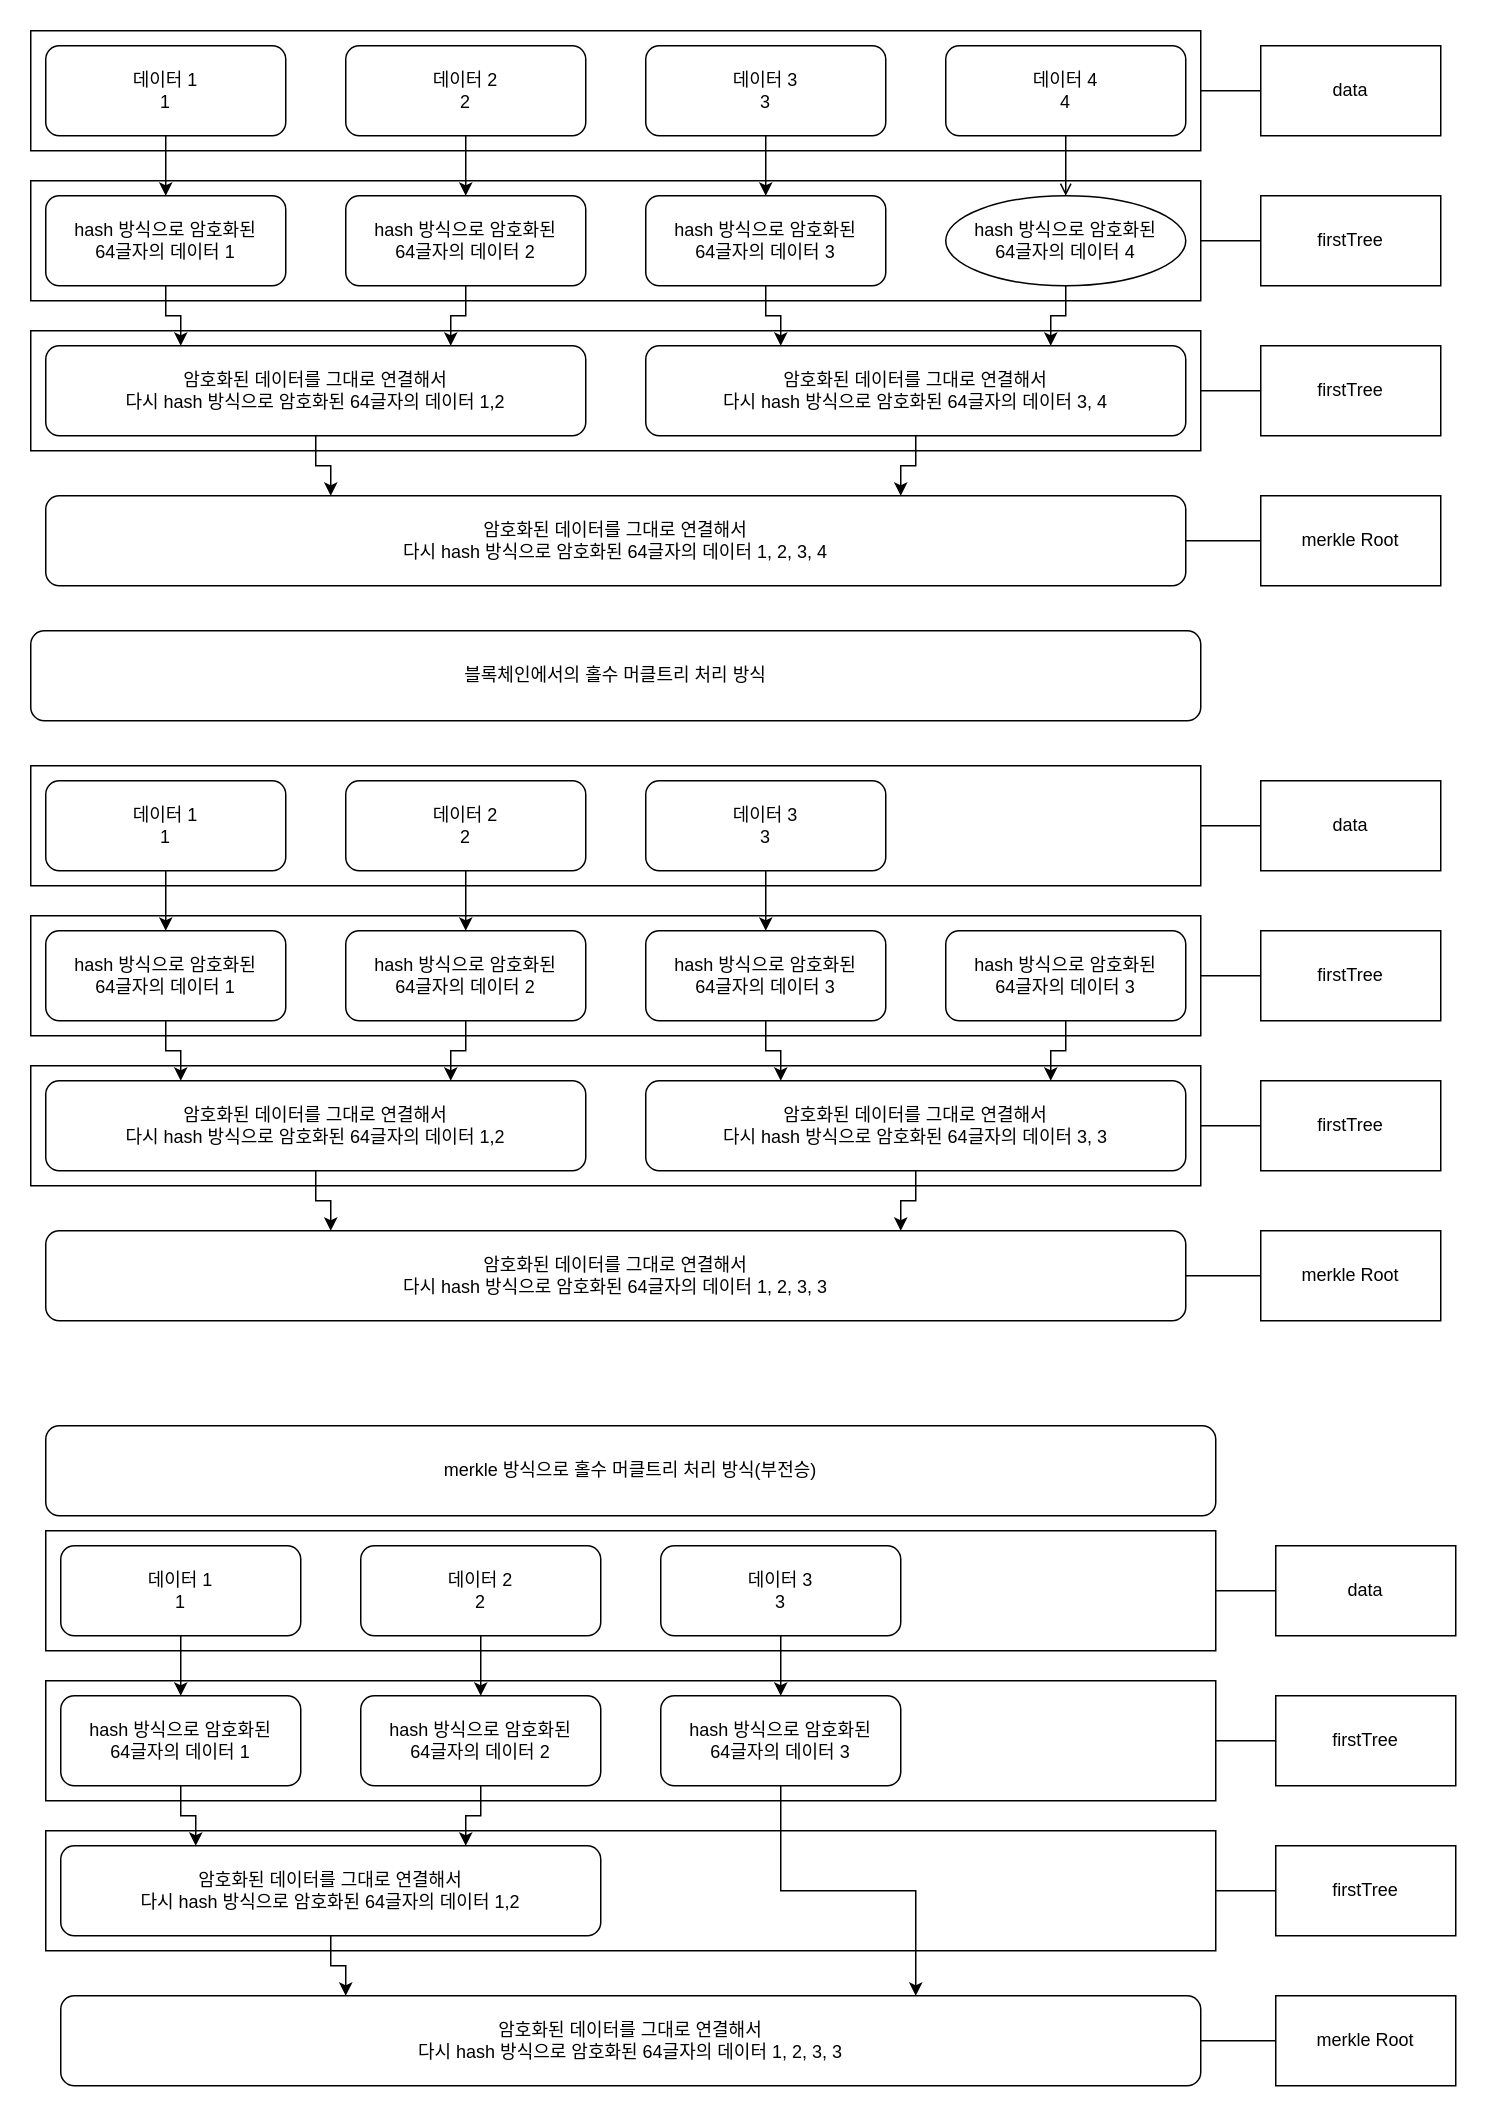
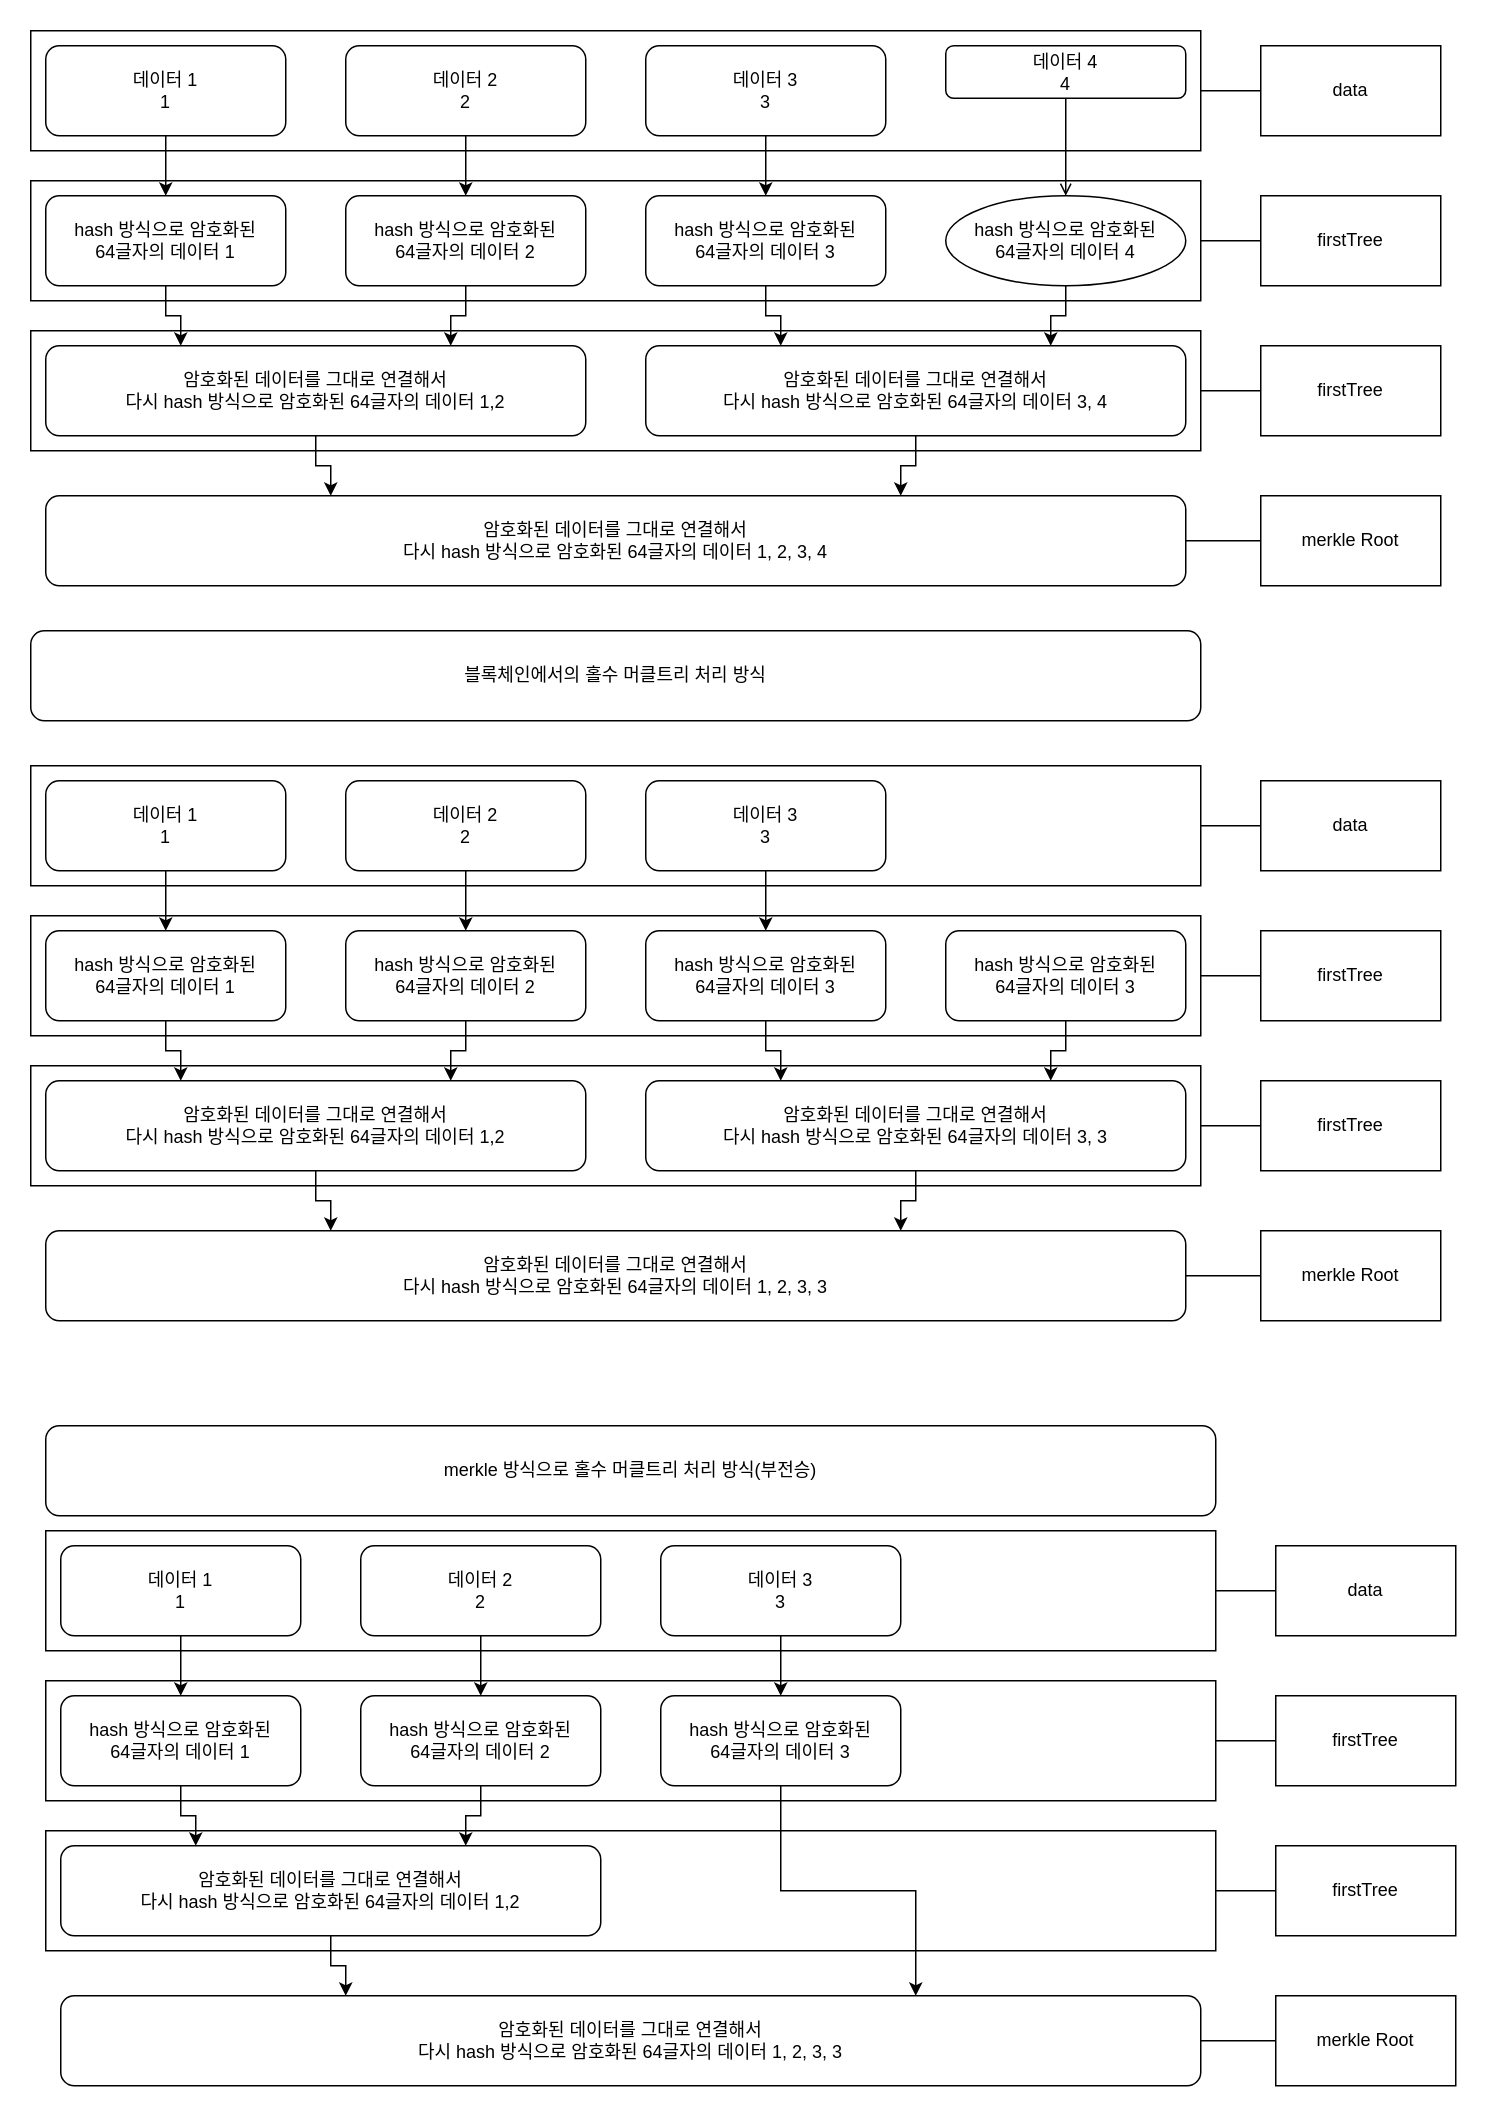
(1066, 91) -> (1066, 72)
